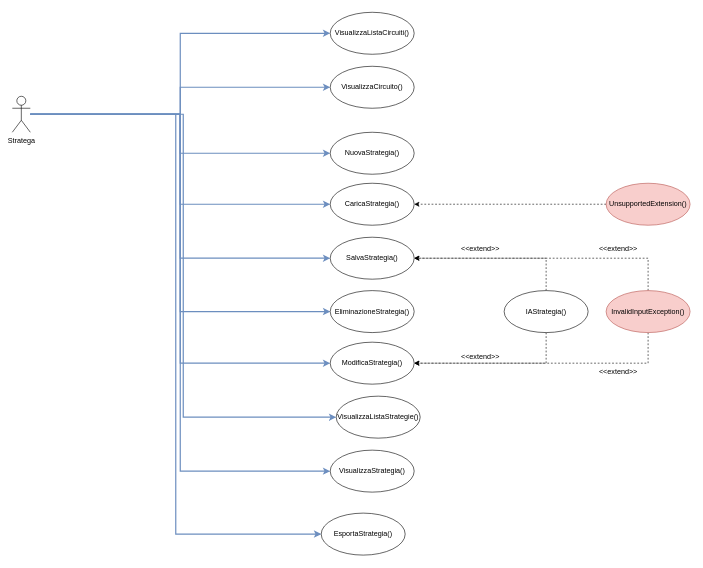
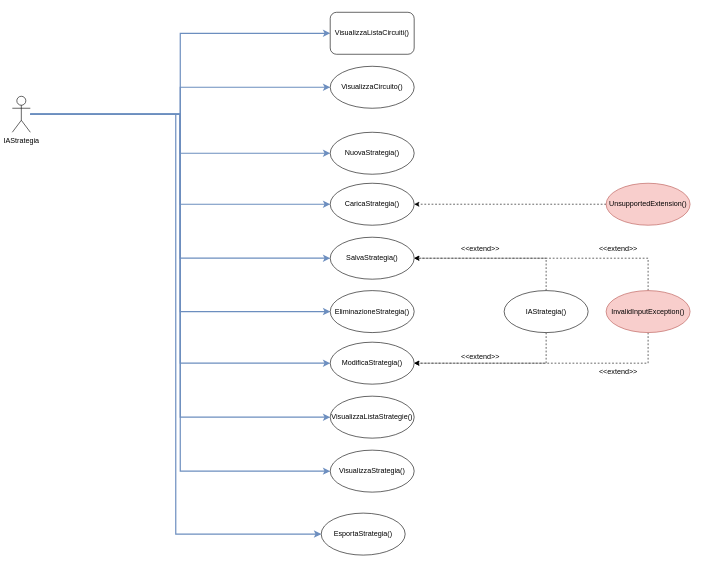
(372, 33) -> (372, 33)
(22, 141) -> (22, 141)
(378, 417) -> (372, 417)
